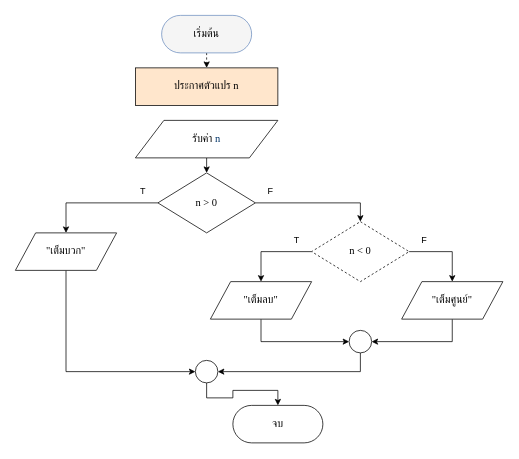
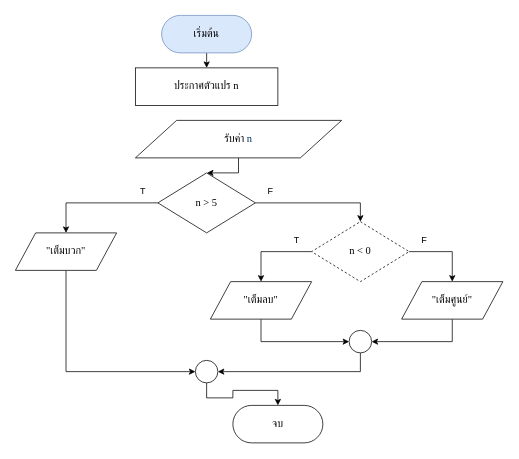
(207, 34) -> (207, 34)
(207, 58) -> (207, 58)
(207, 87) -> (207, 87)
(207, 139) -> (239, 139)
(207, 203) -> (207, 203)
